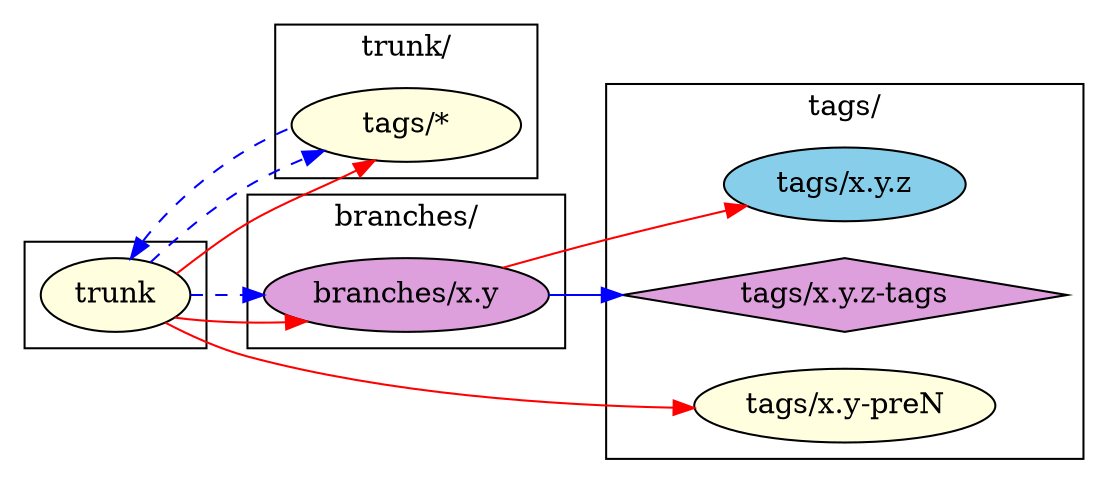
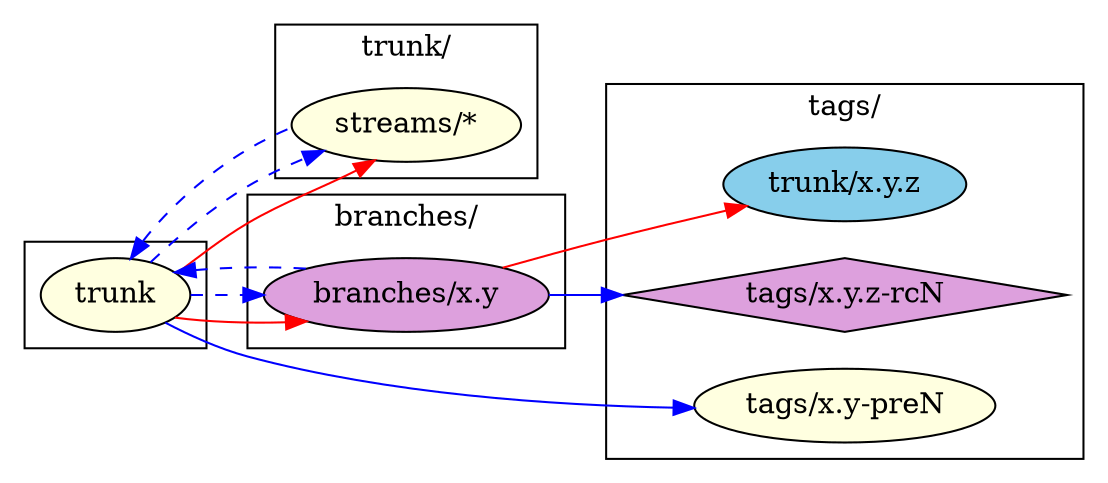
(406, 125) -> (406, 125)
(845, 184) -> (845, 184)
none -> (262, 267)
(845, 295) -> (845, 295)
(415, 389) -> (415, 389)
